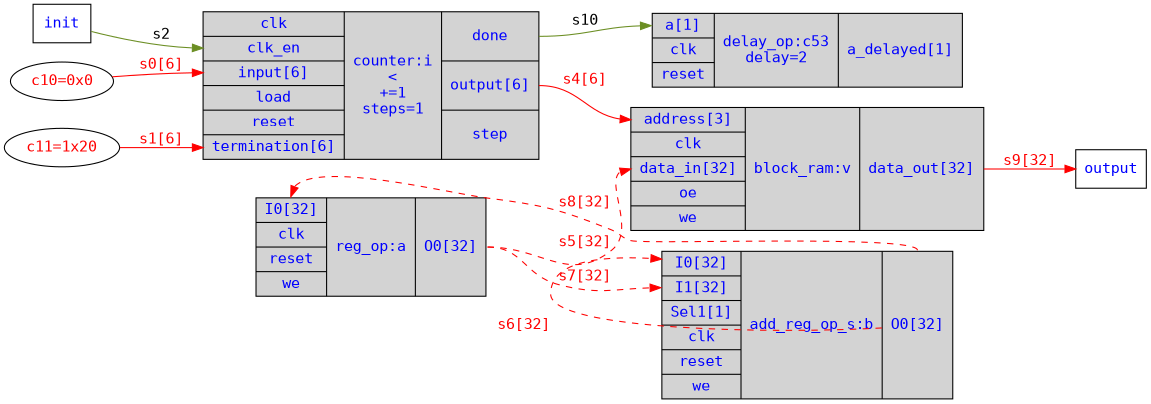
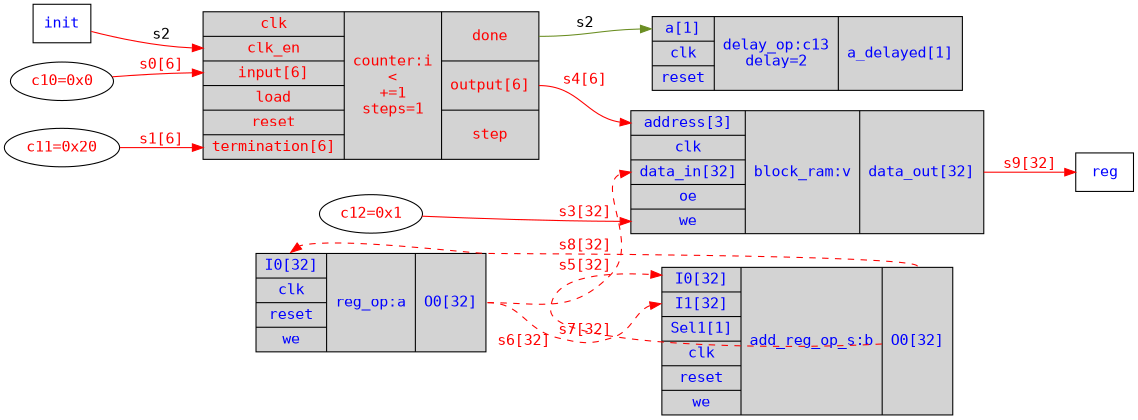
(585, 21) -> (585, 23)
(141, 42) -> (141, 42)
(776, 42) -> (776, 45)
(371, 86) -> (371, 86)
(62, 148) -> (62, 148)
(1111, 169) -> (1105, 172)
none -> (371, 214)
